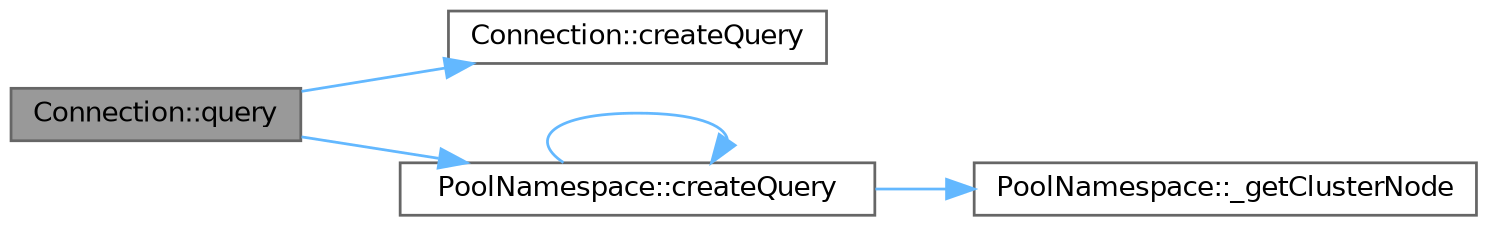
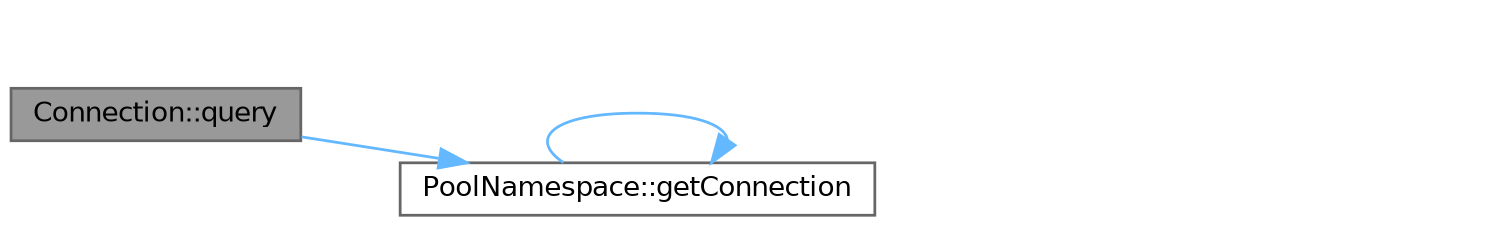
(637, 37) -> none
(637, 189) -> (637, 189)
(1225, 189) -> none
